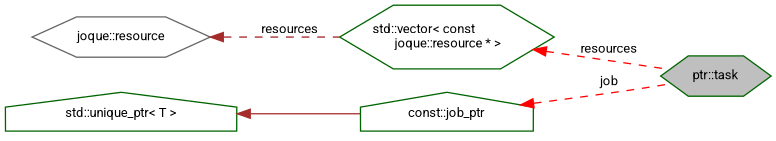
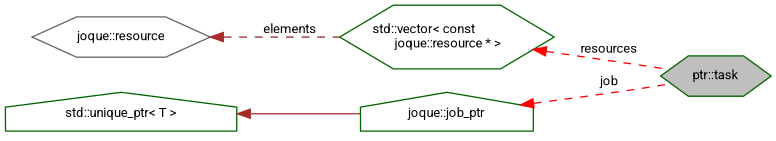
(288, 30) -> (288, 30)
(447, 114) -> (447, 114)
